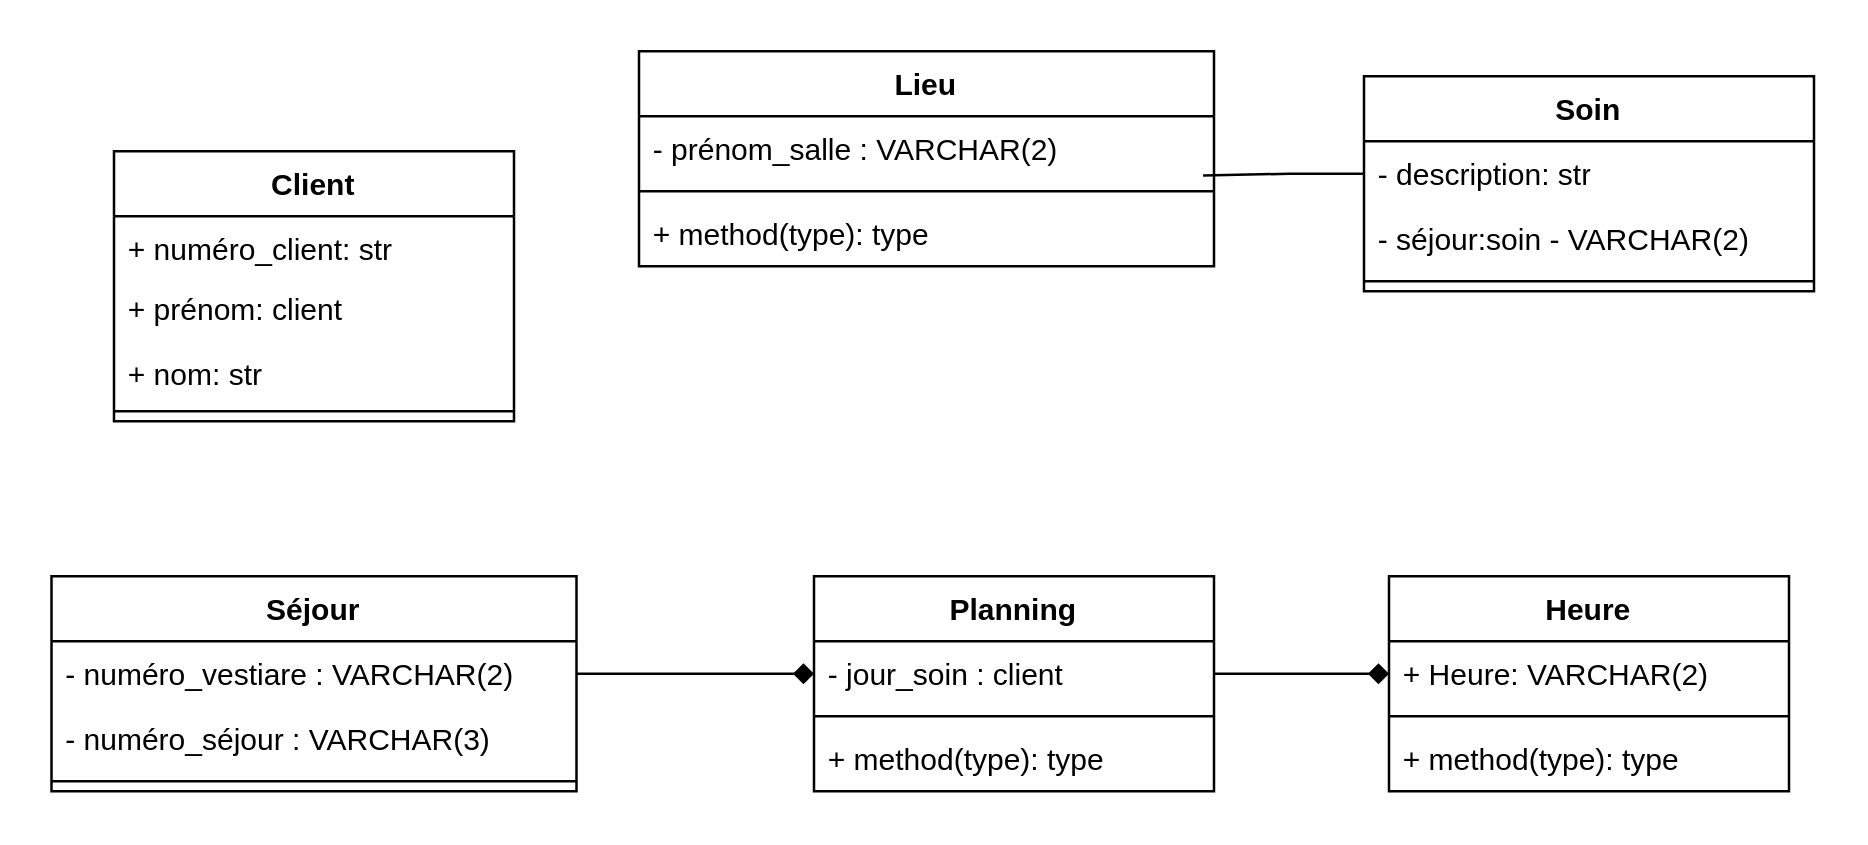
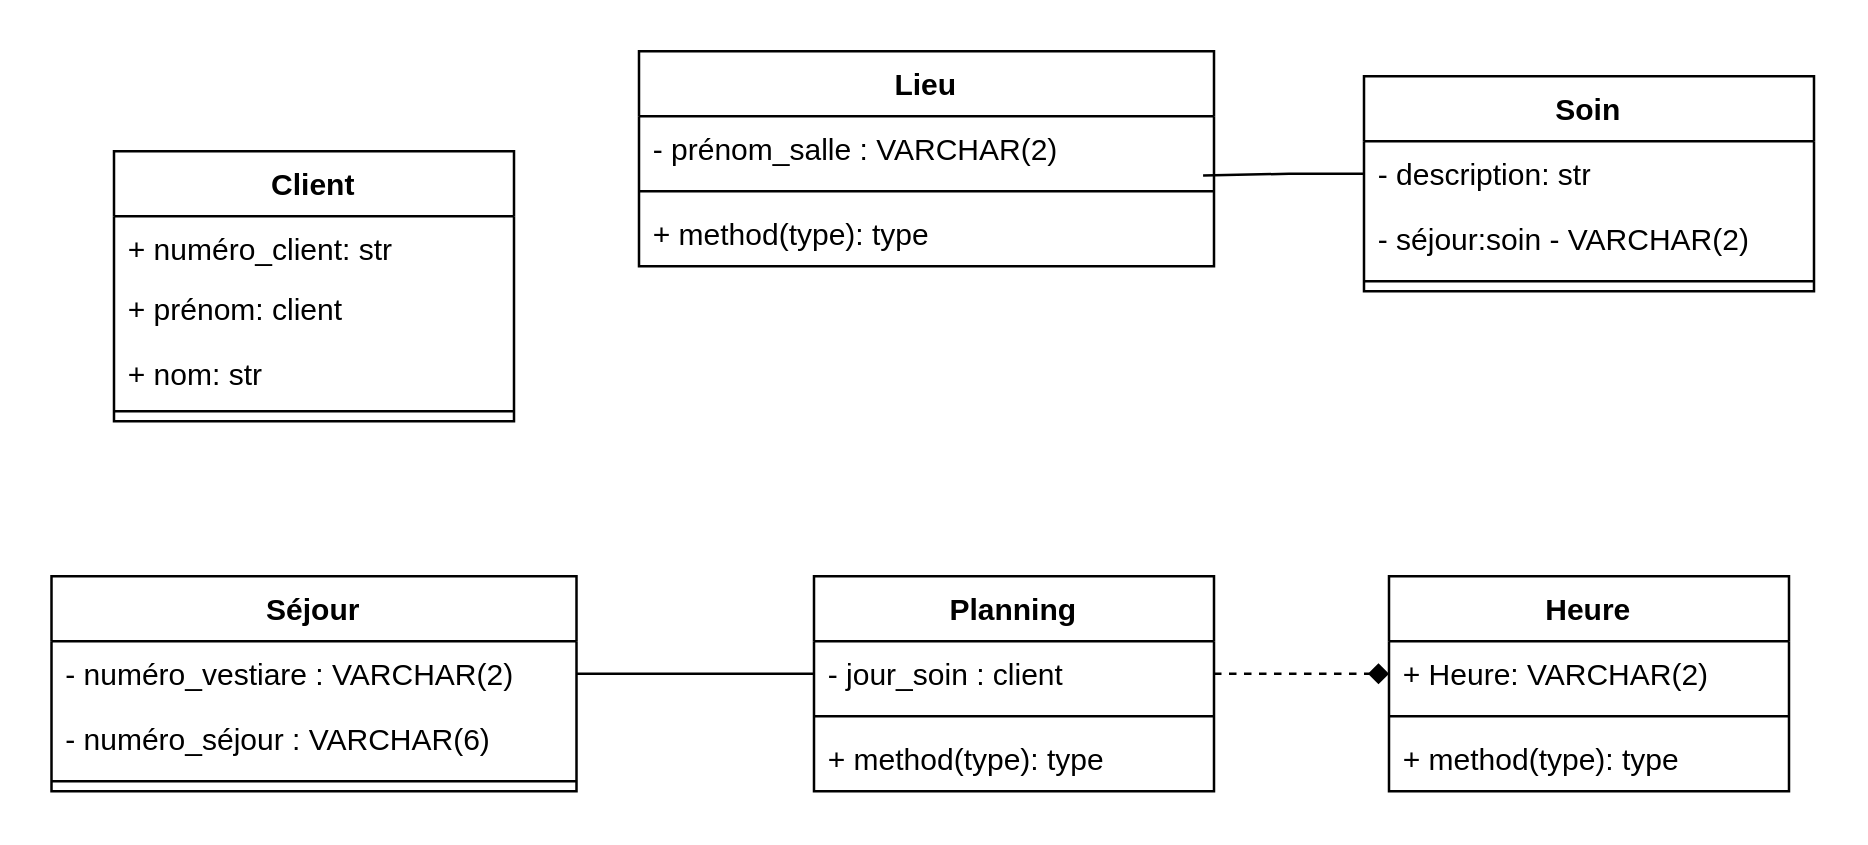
(793, 674) -> (801, 674)
(1290, 674) -> (1290, 674)
(286, 742) -> (286, 742)
